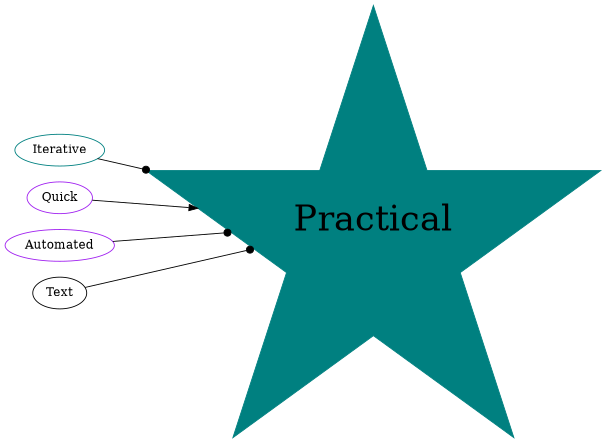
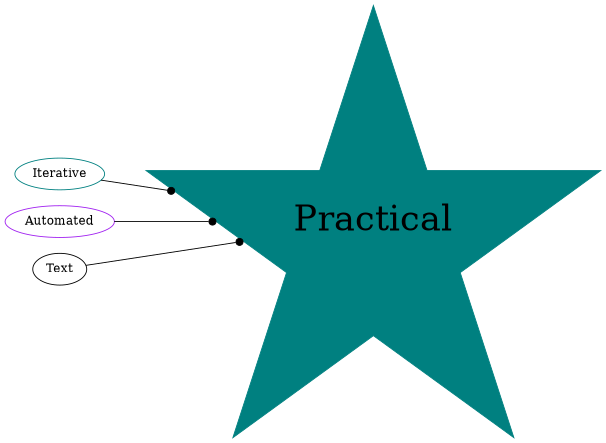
(60, 198) -> none
